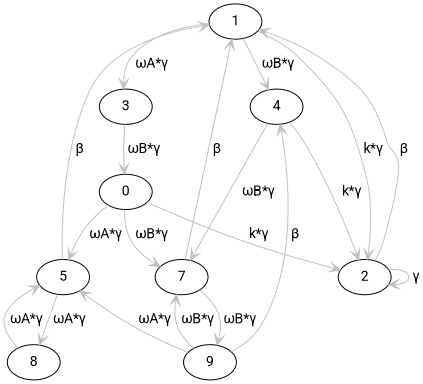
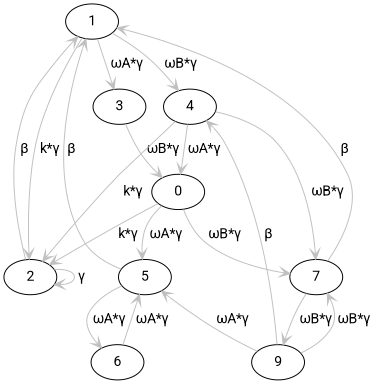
none -> (185, 144)
(34, 362) -> (118, 362)
